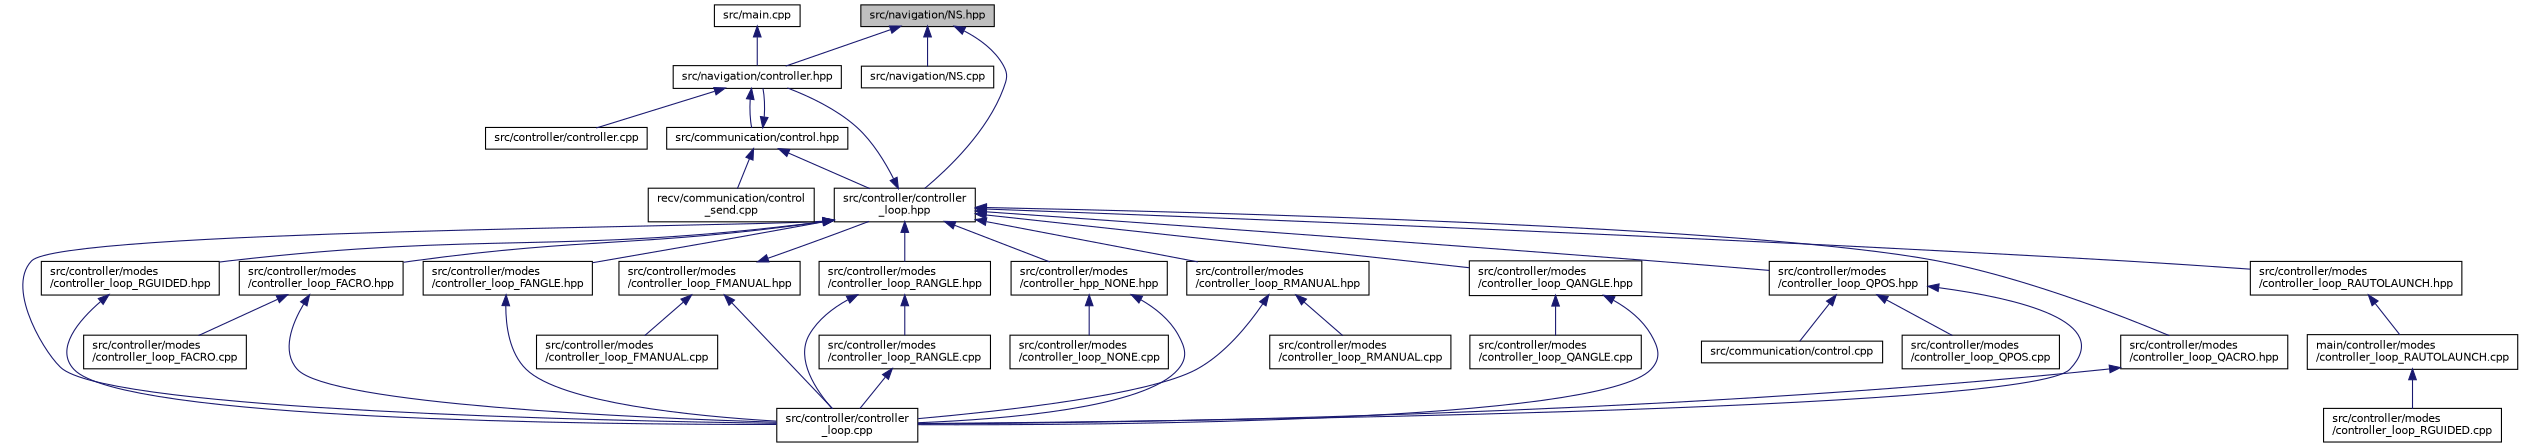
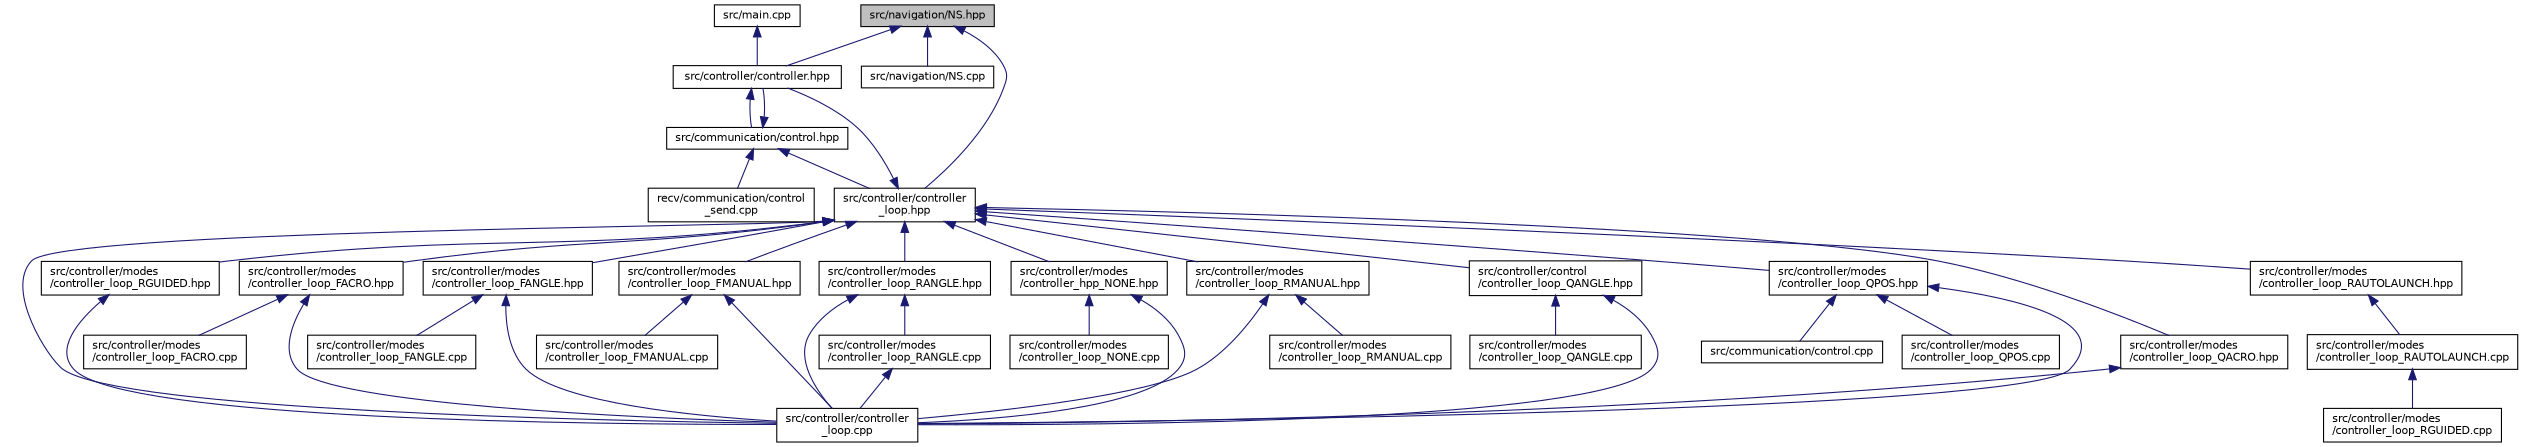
(757, 77) -> (757, 77)
(566, 138) -> none
(819, 240) -> (796, 243)
(1556, 278) -> (1556, 278)
none -> (392, 352)
(2413, 352) -> (2413, 352)
